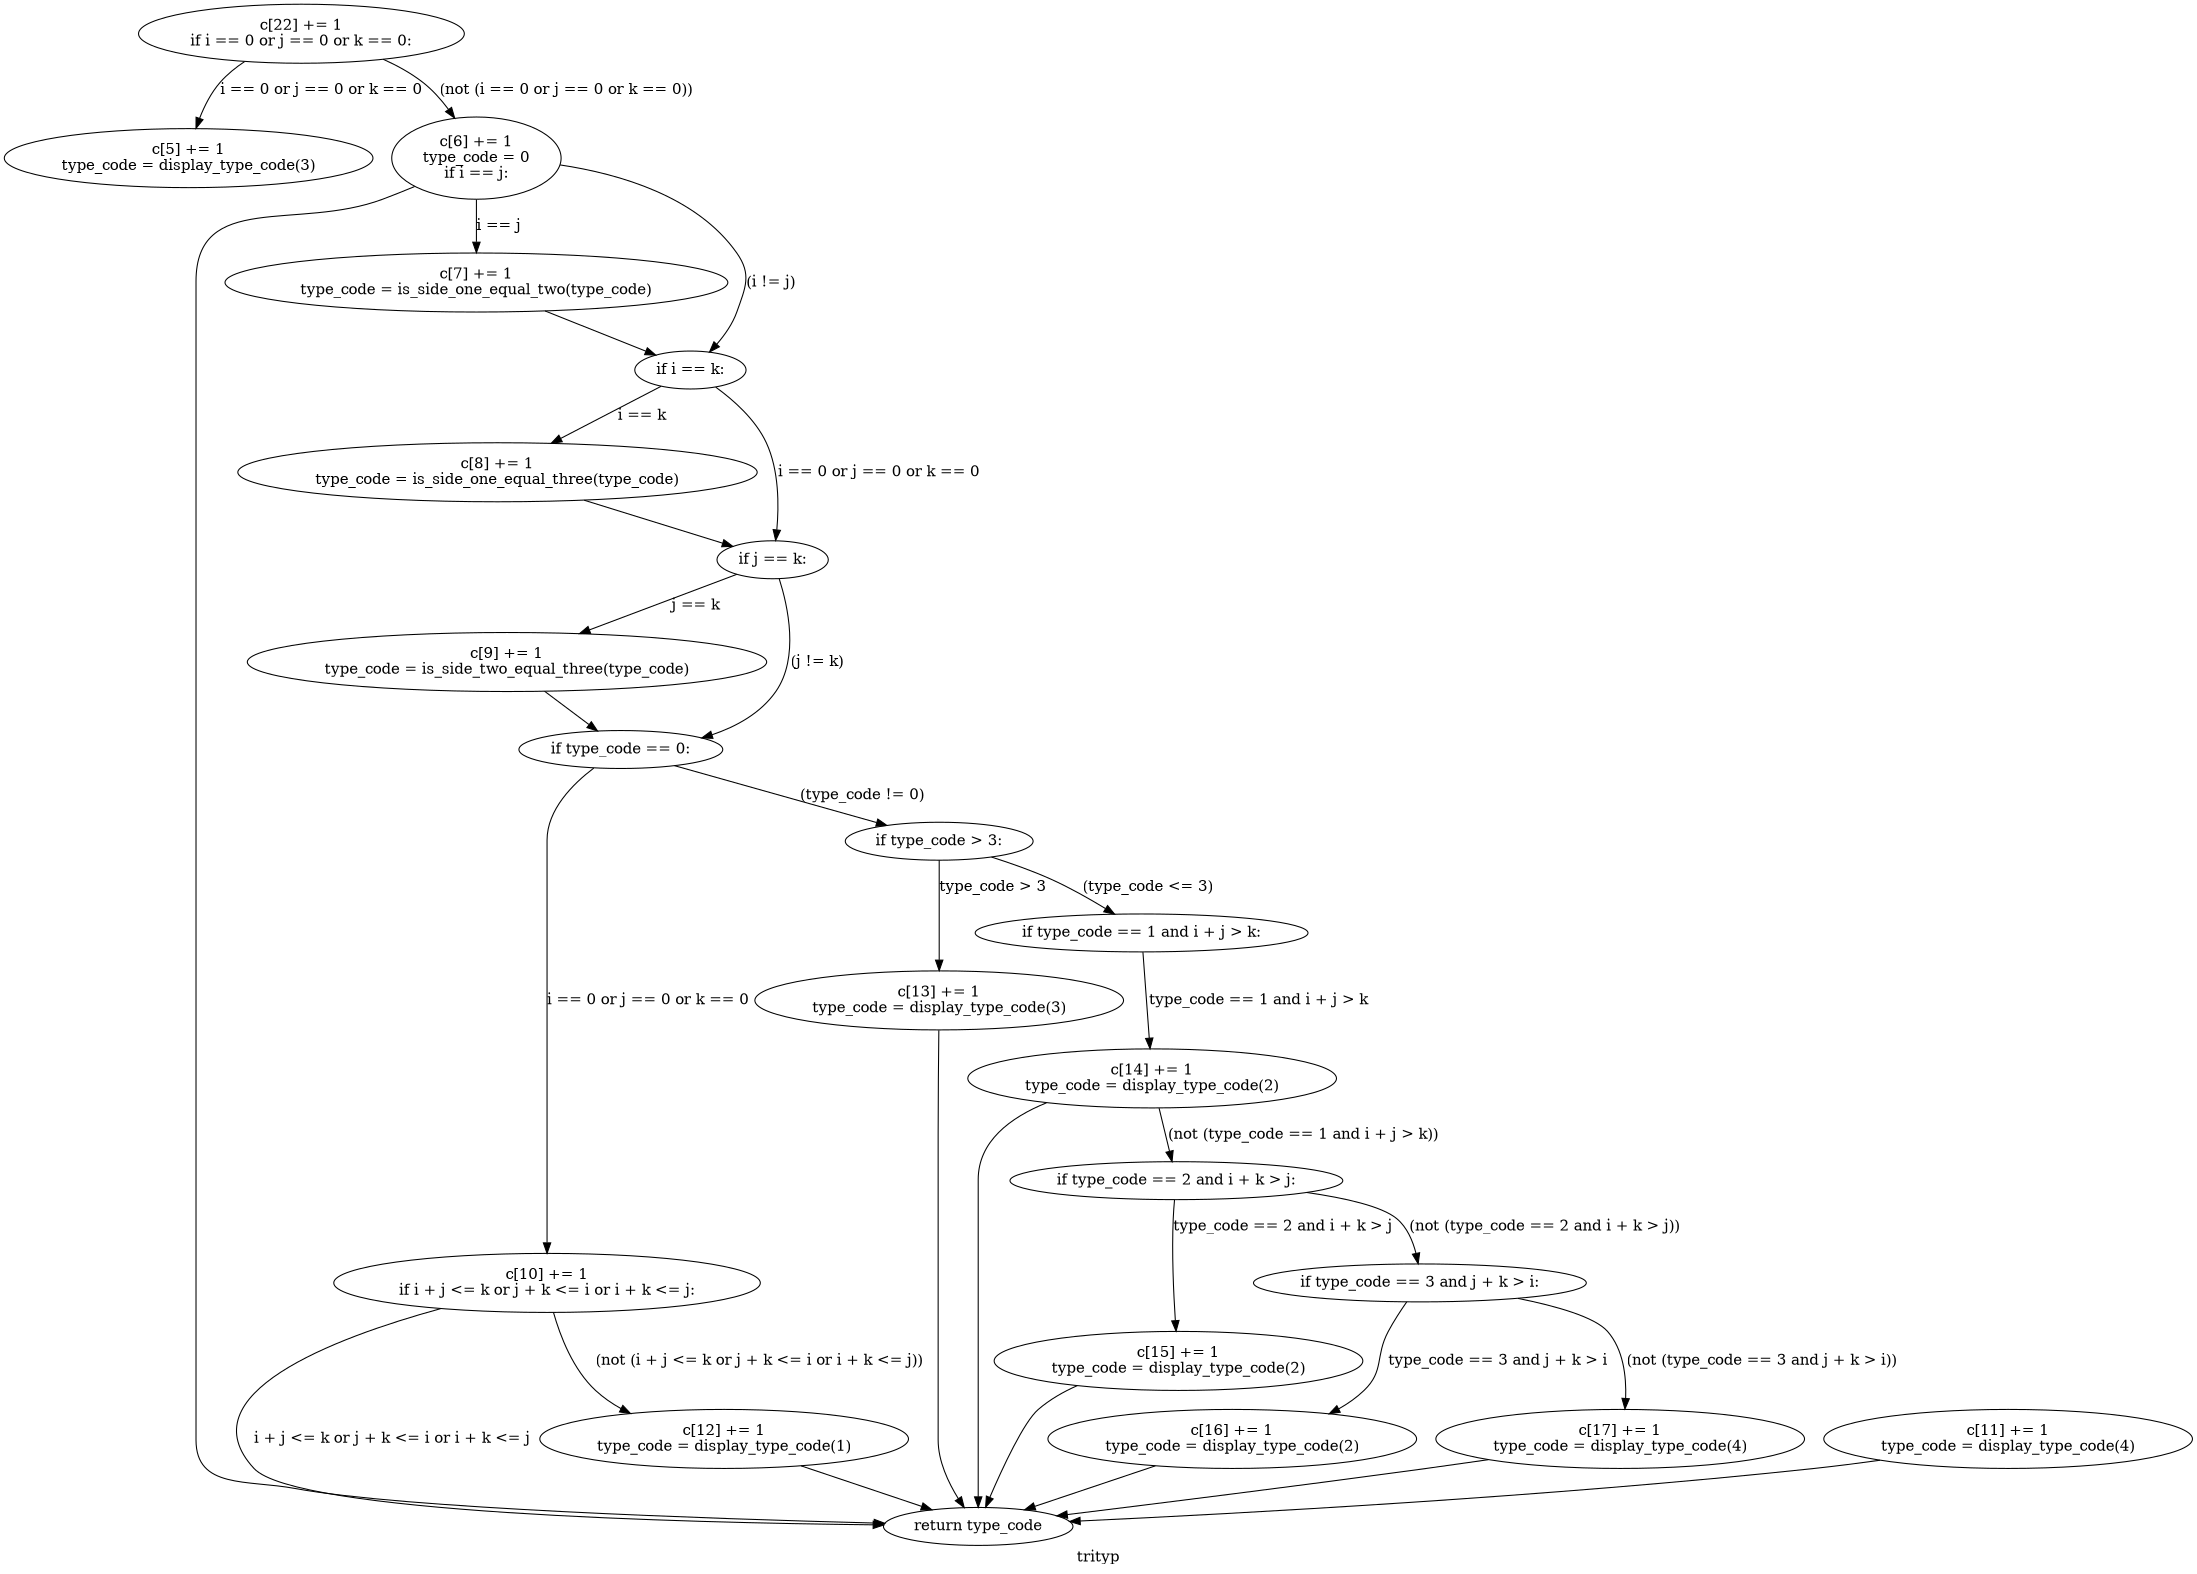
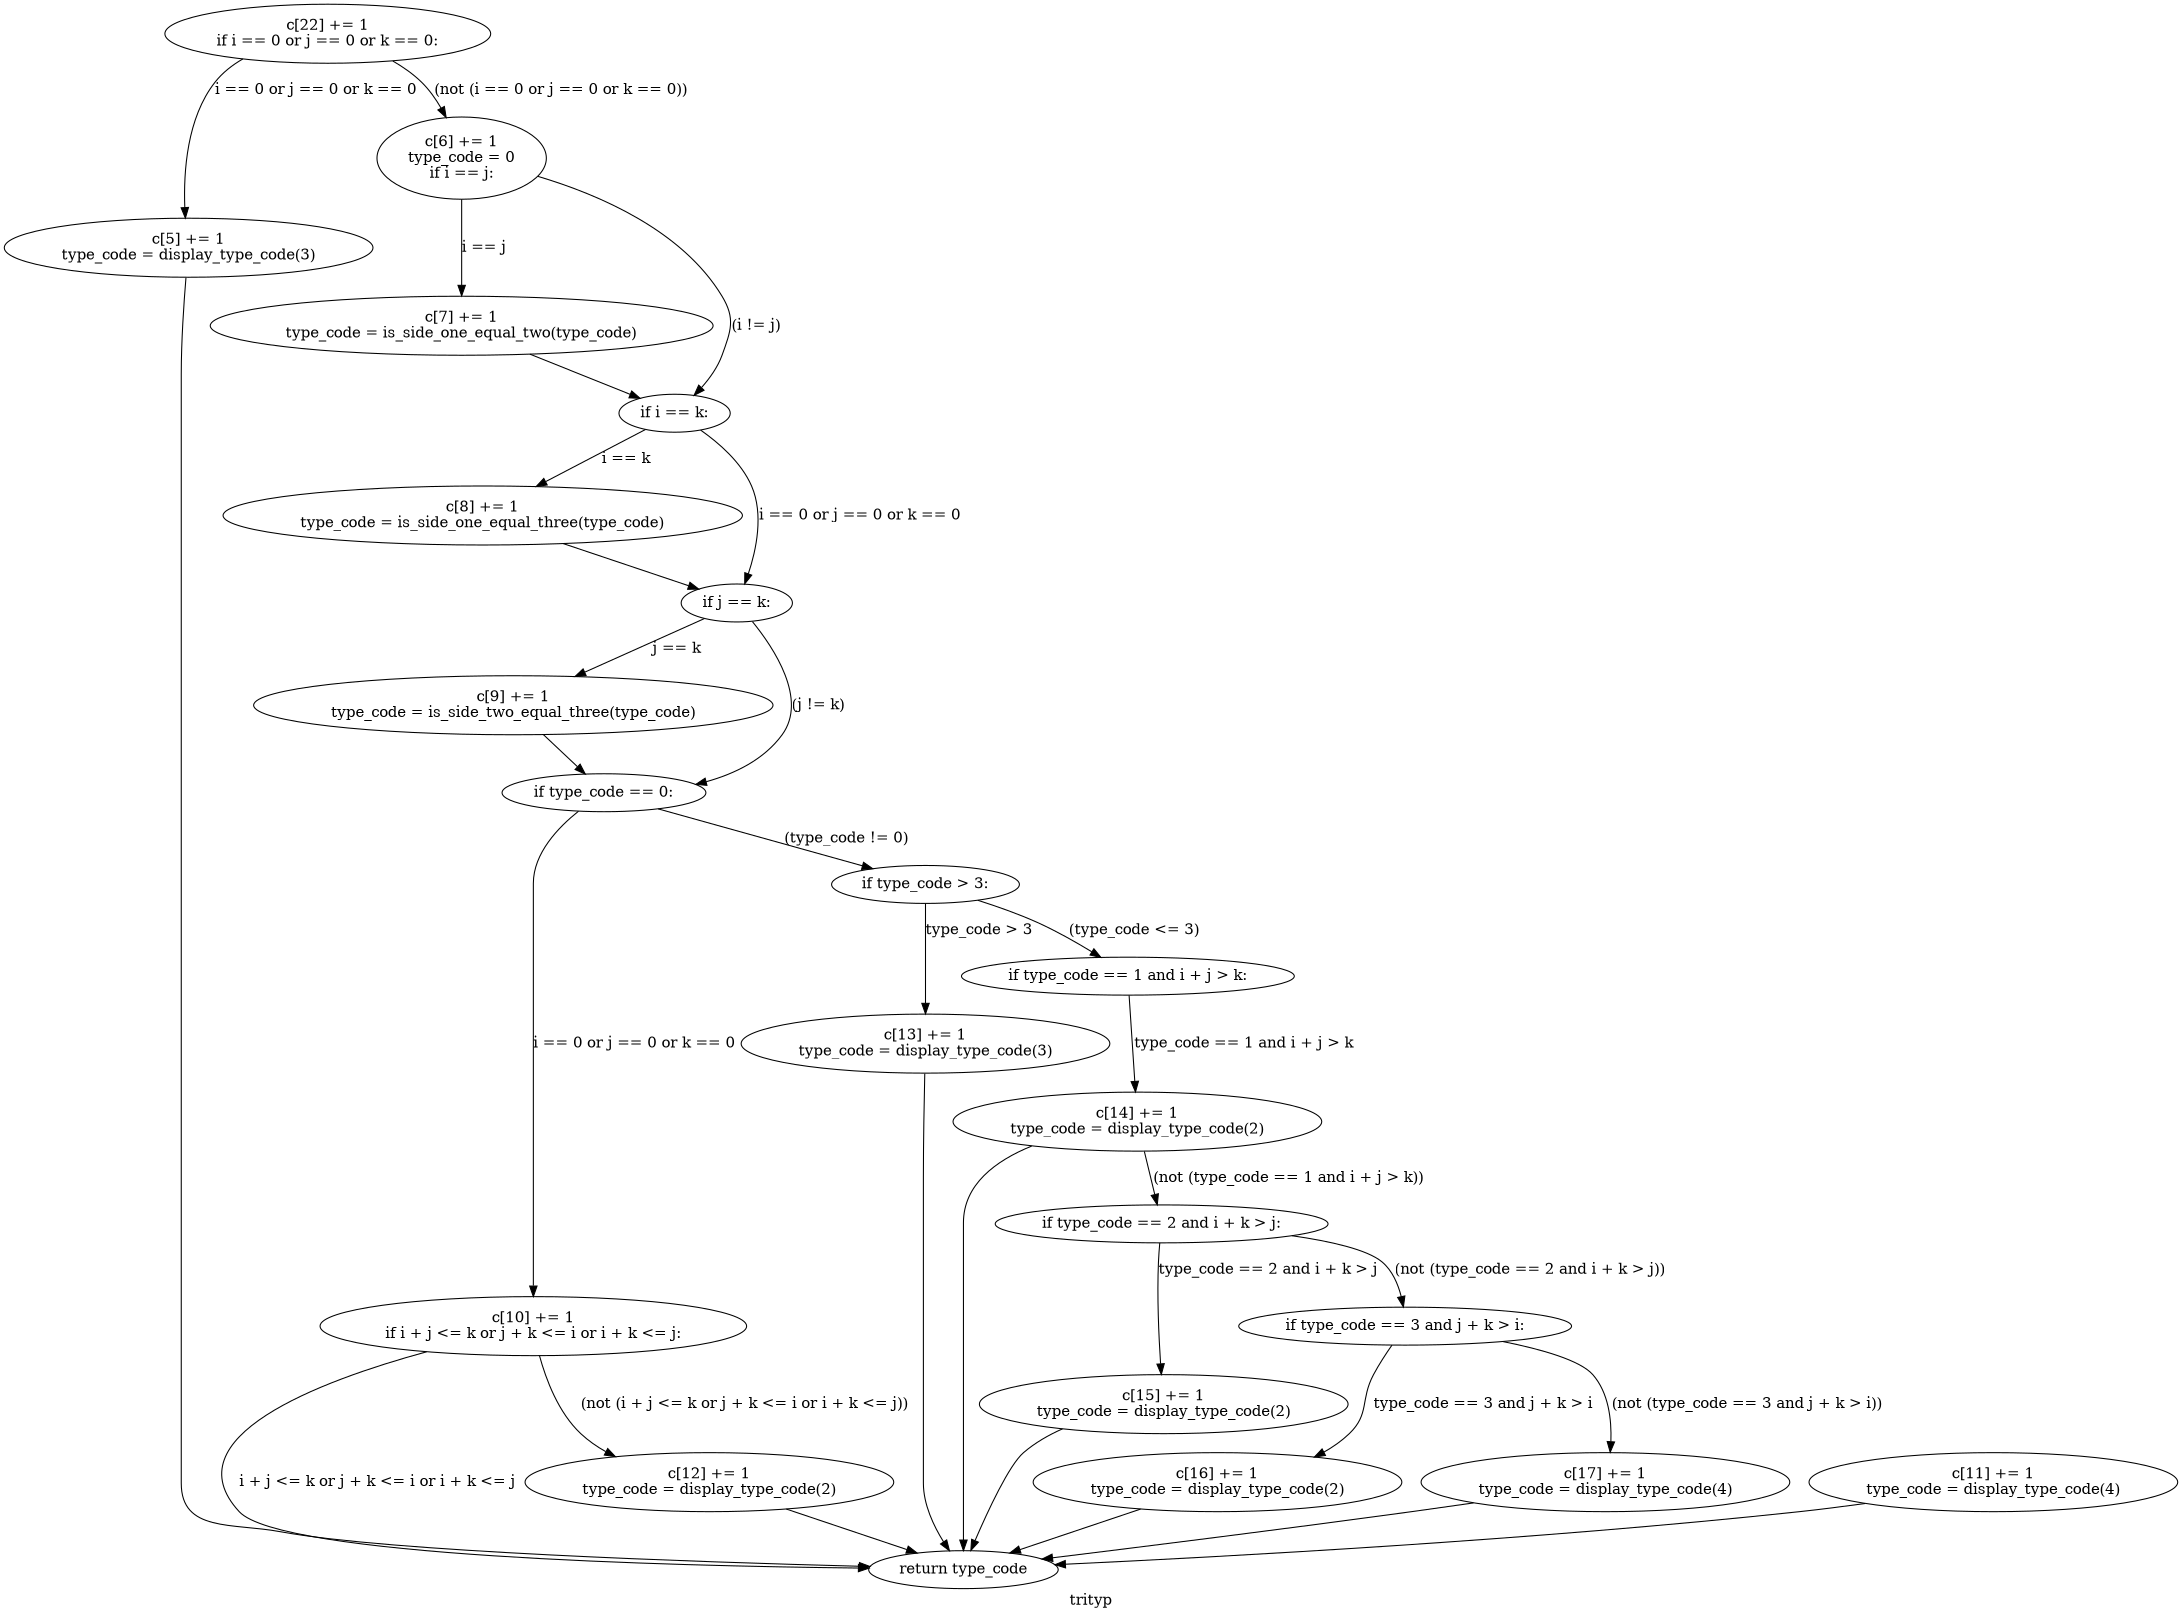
(196, 1082) -> (181, 1232)
(724, 1439) -> (709, 1482)
